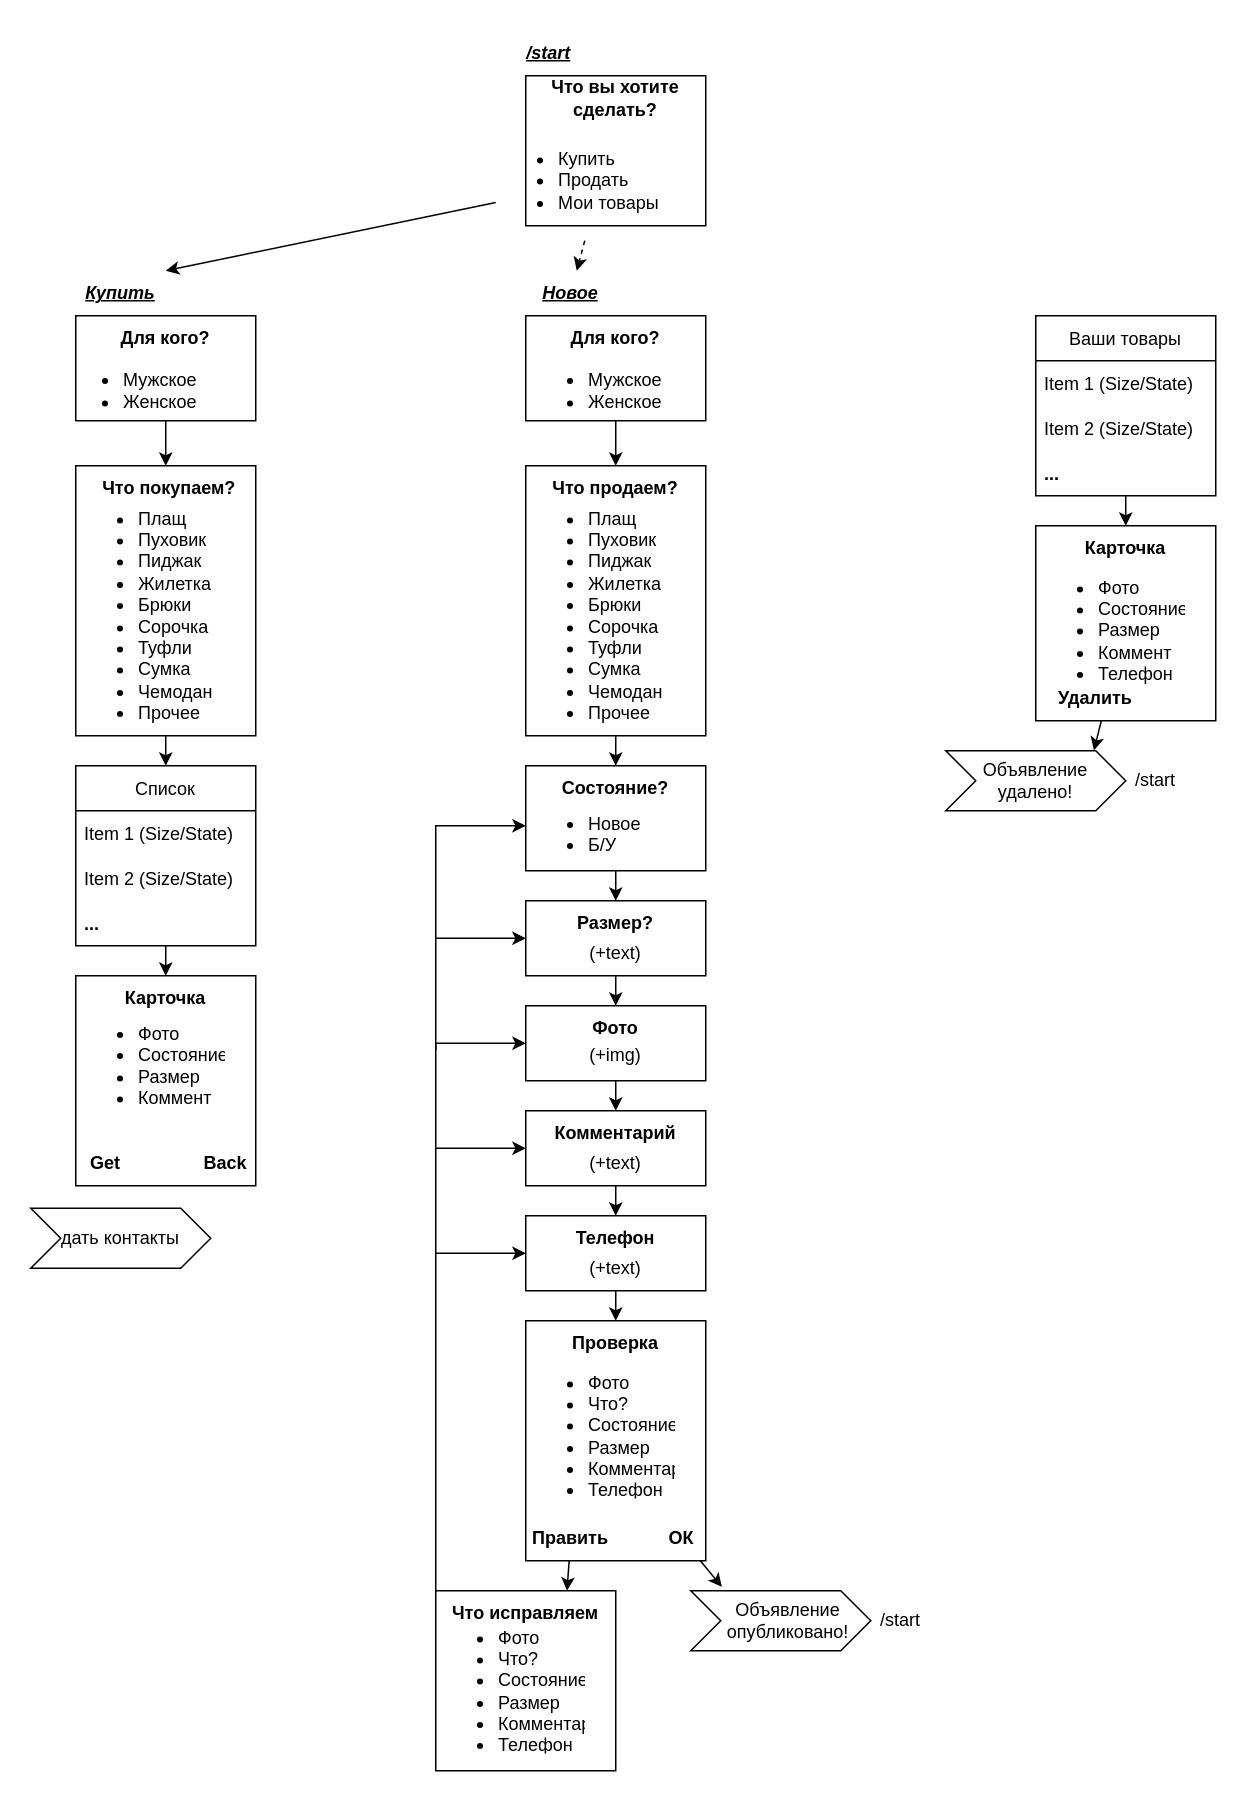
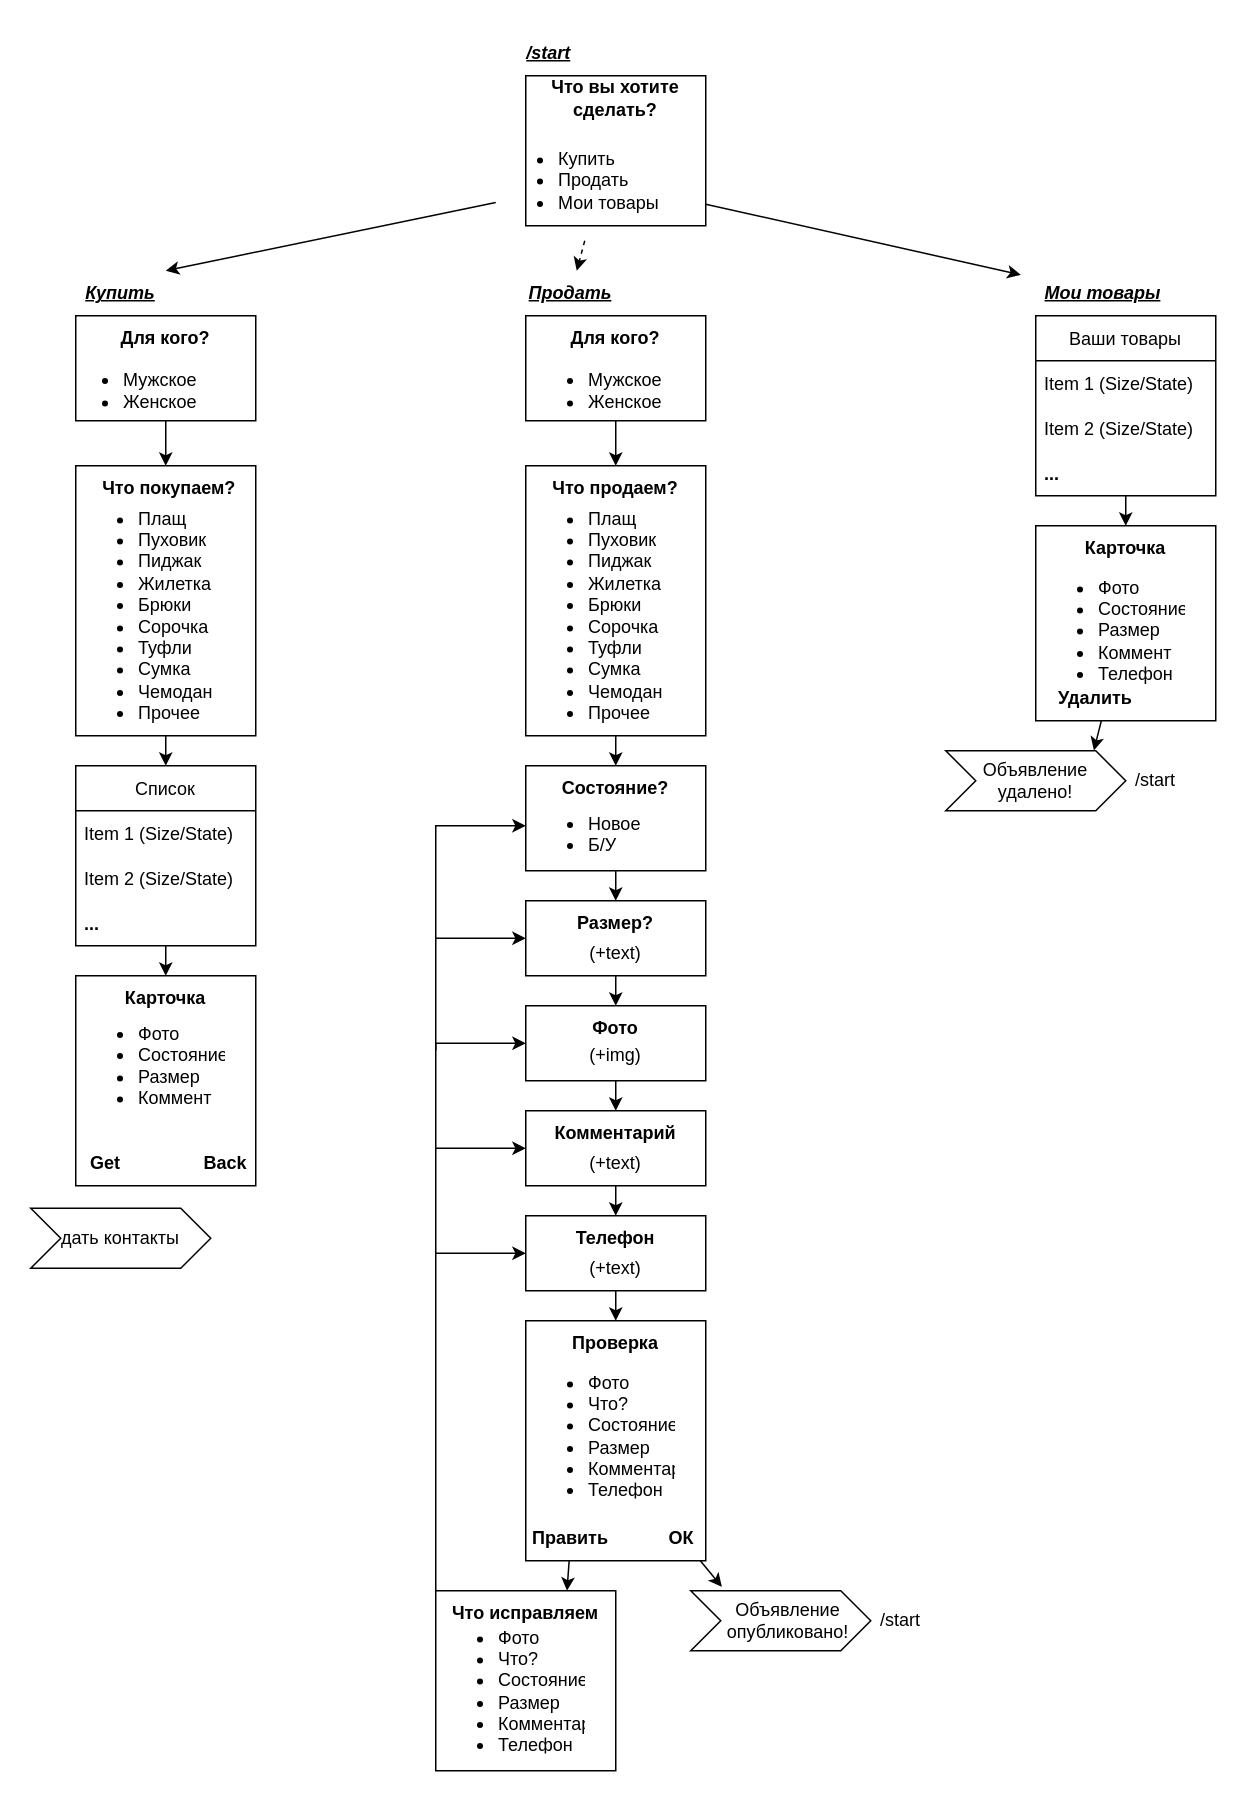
none -> (858, 238)
(571, 293) -> (571, 293)
none -> (1103, 293)
